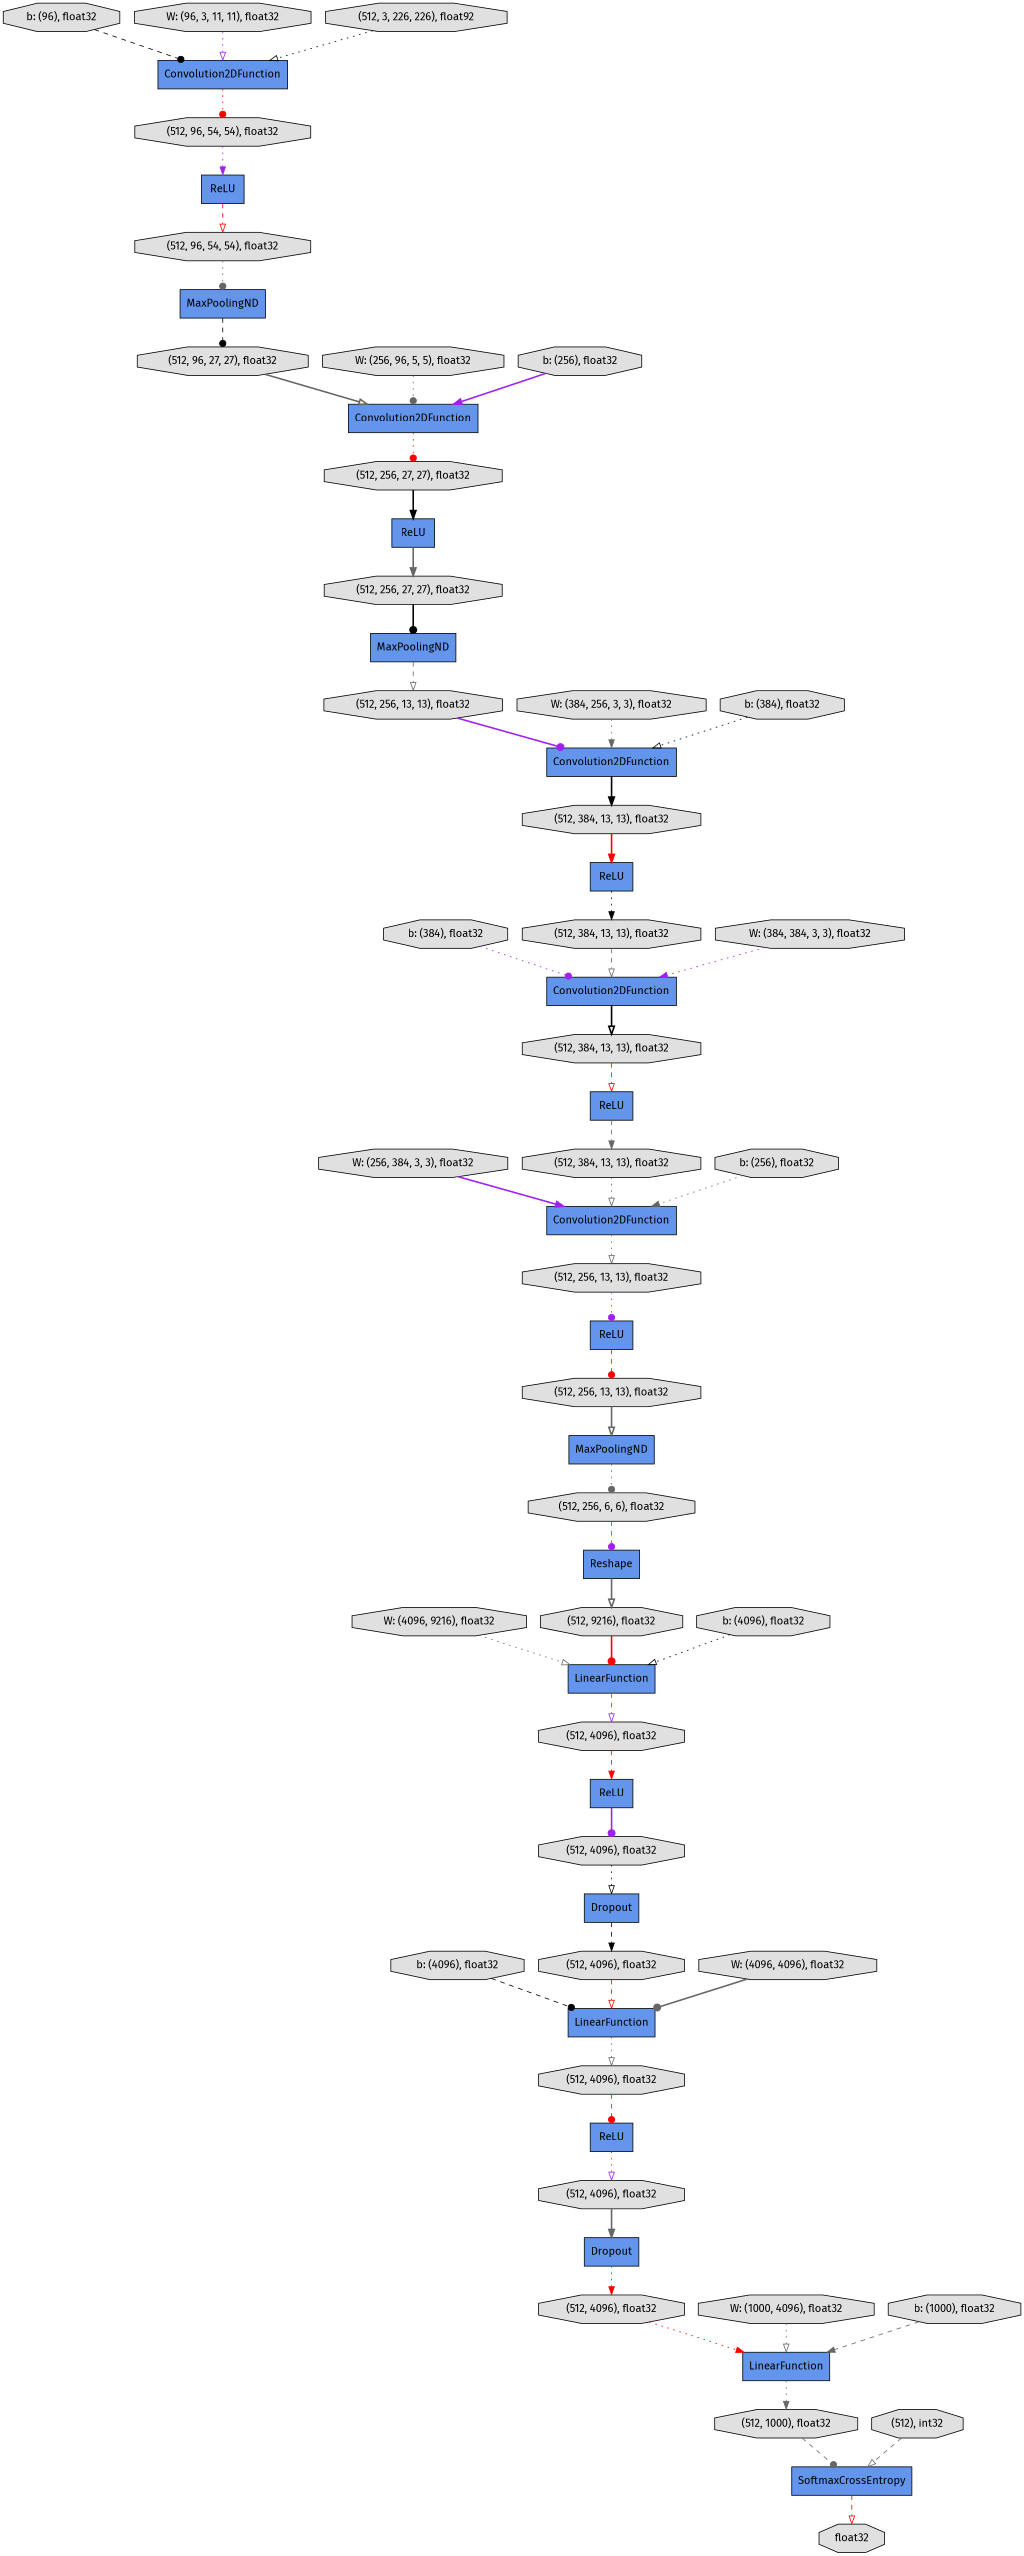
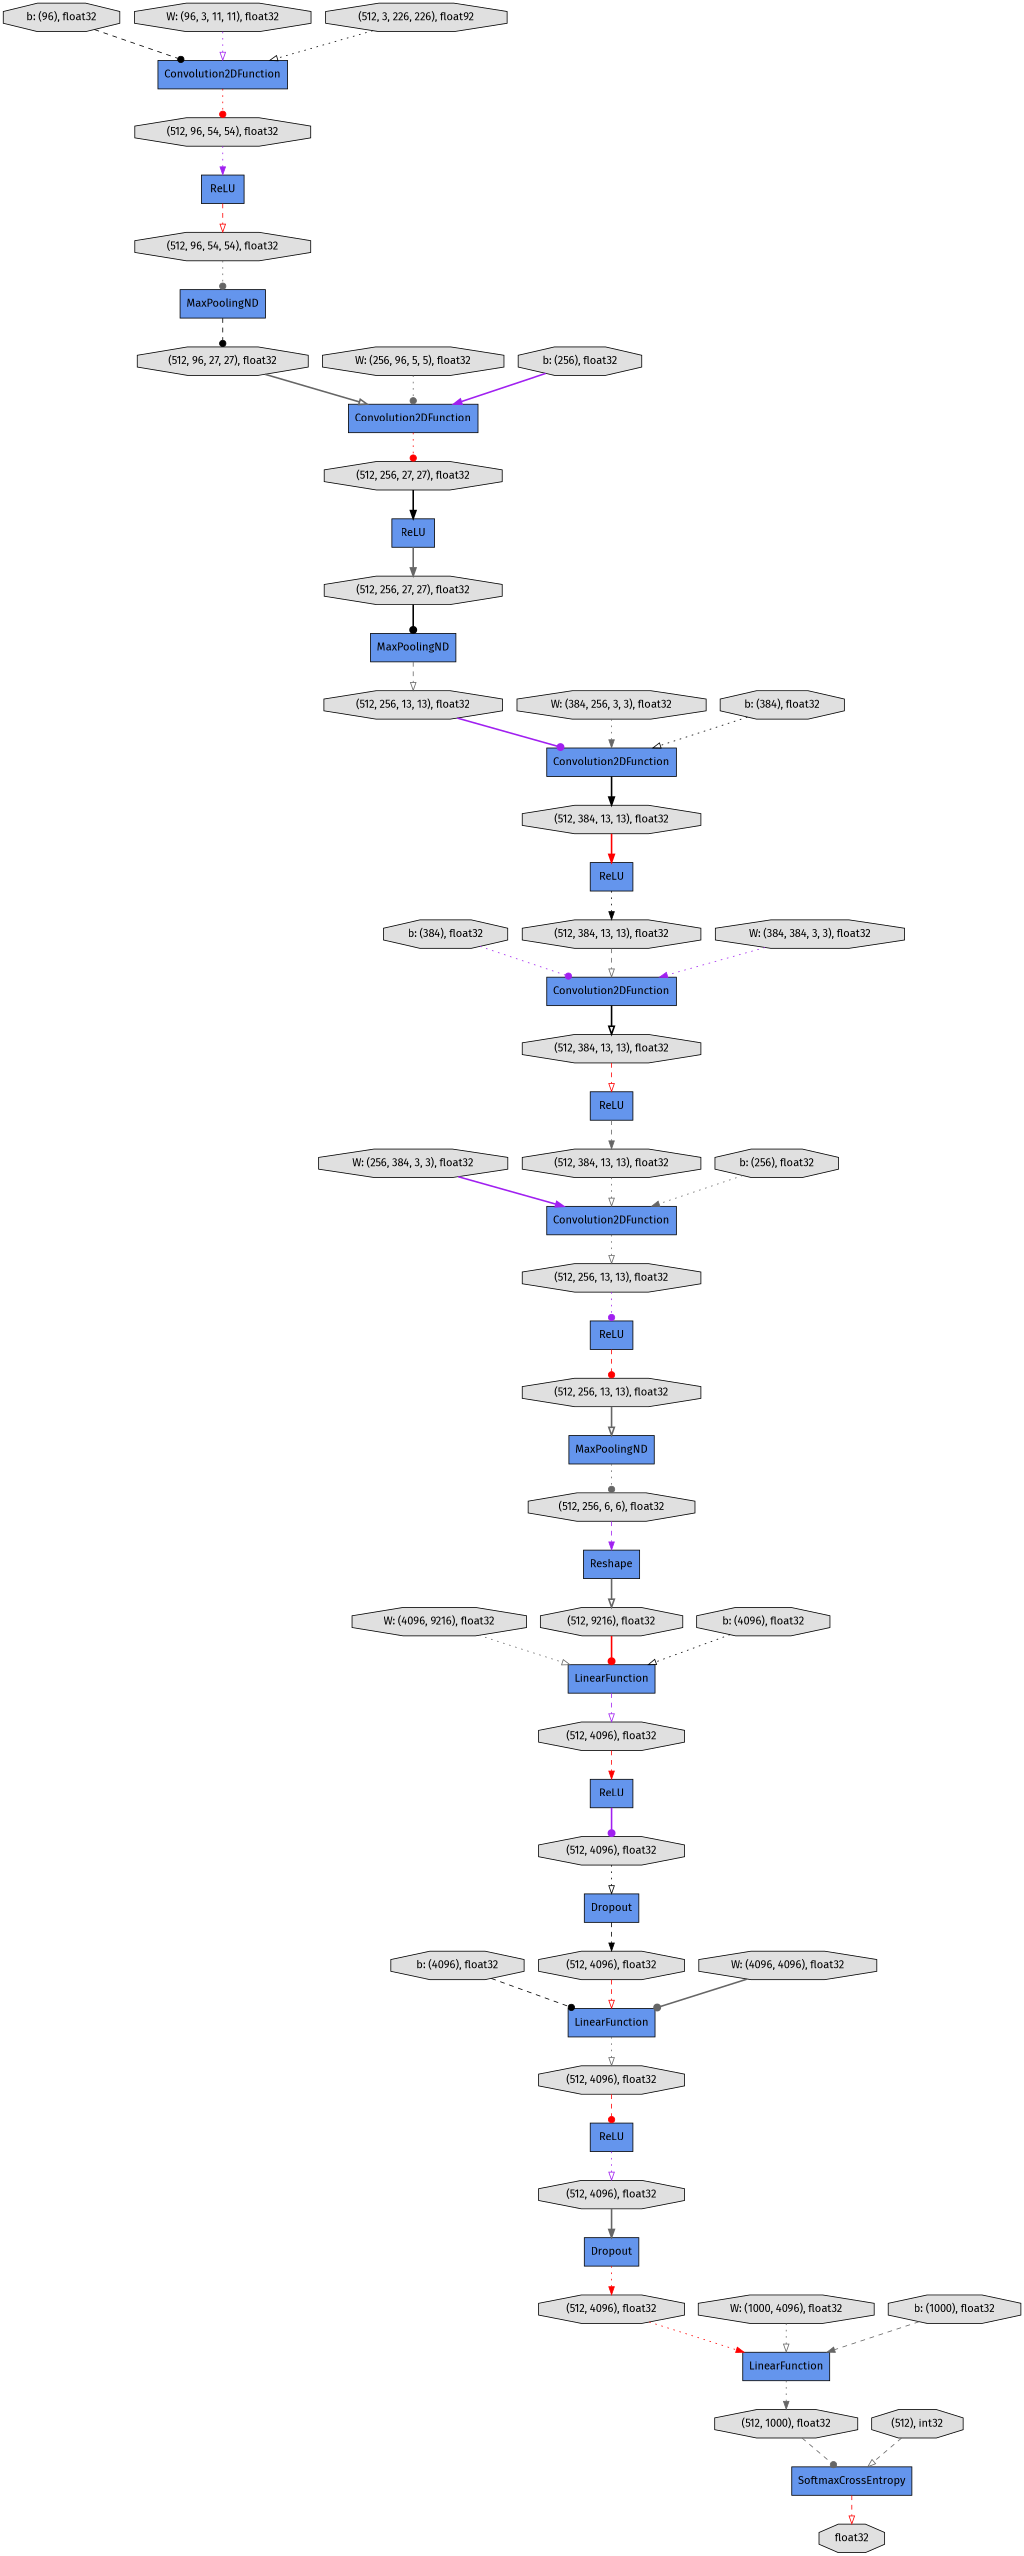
(612, 1532) -> (612, 1532)
